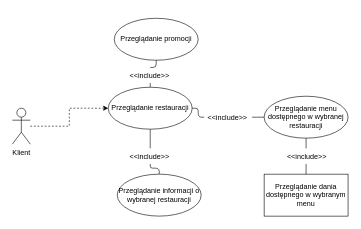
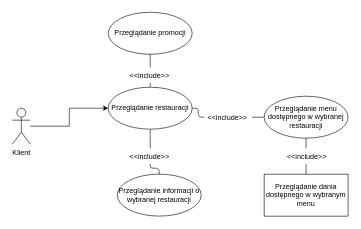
(156, 39) -> (150, 33)
(69, 120) -> (69, 120)
